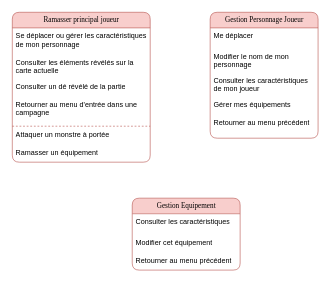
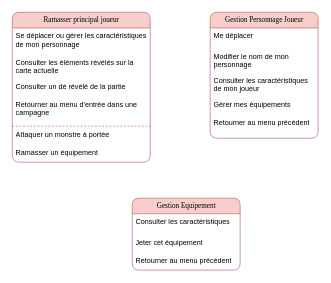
(178, 243) -> (173, 243)
